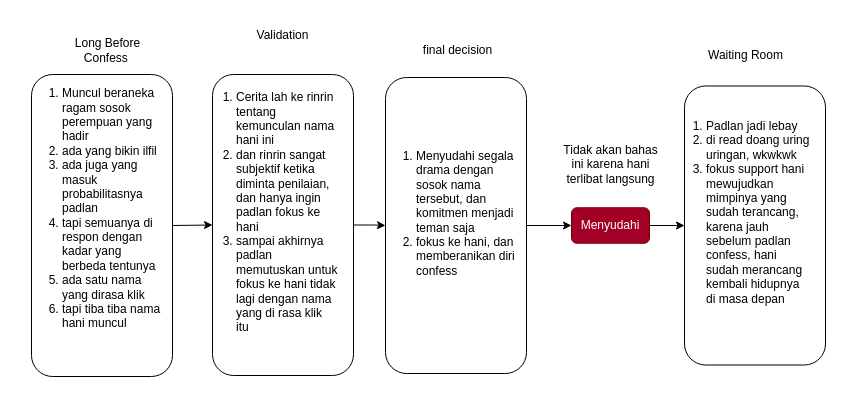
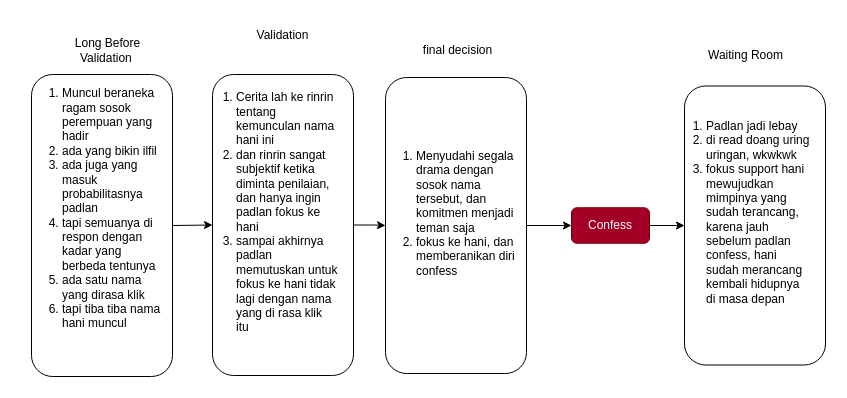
(108, 51) -> (108, 51)
(611, 165) -> none
(611, 226) -> (611, 226)
